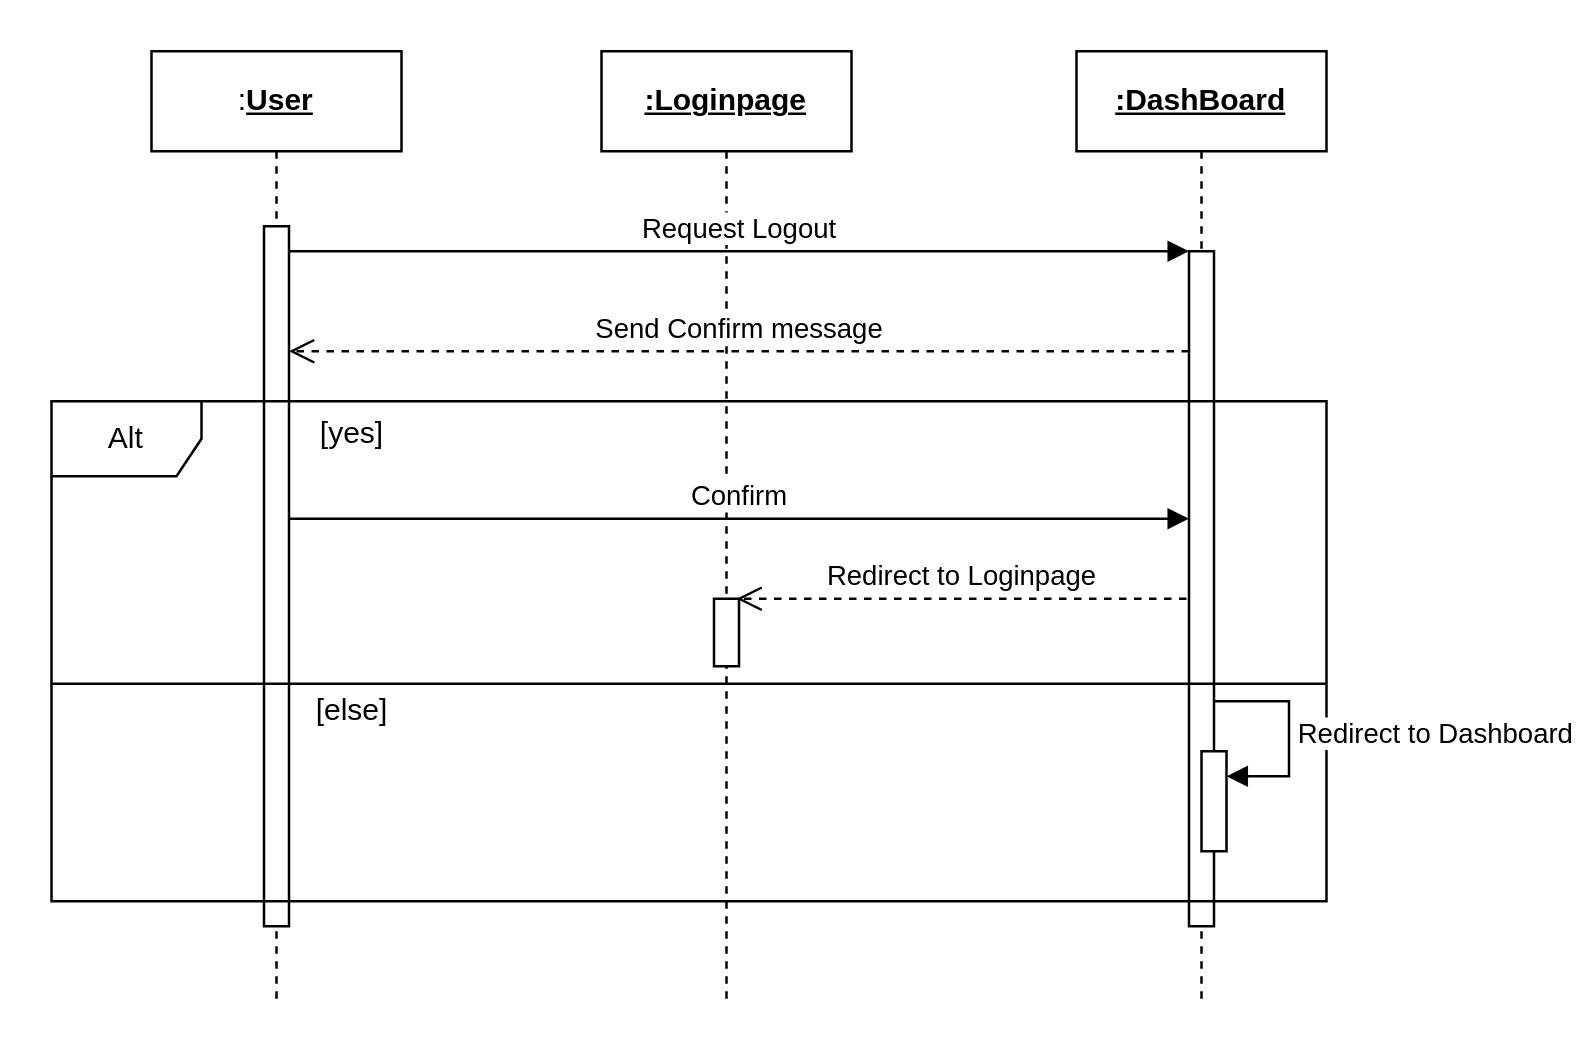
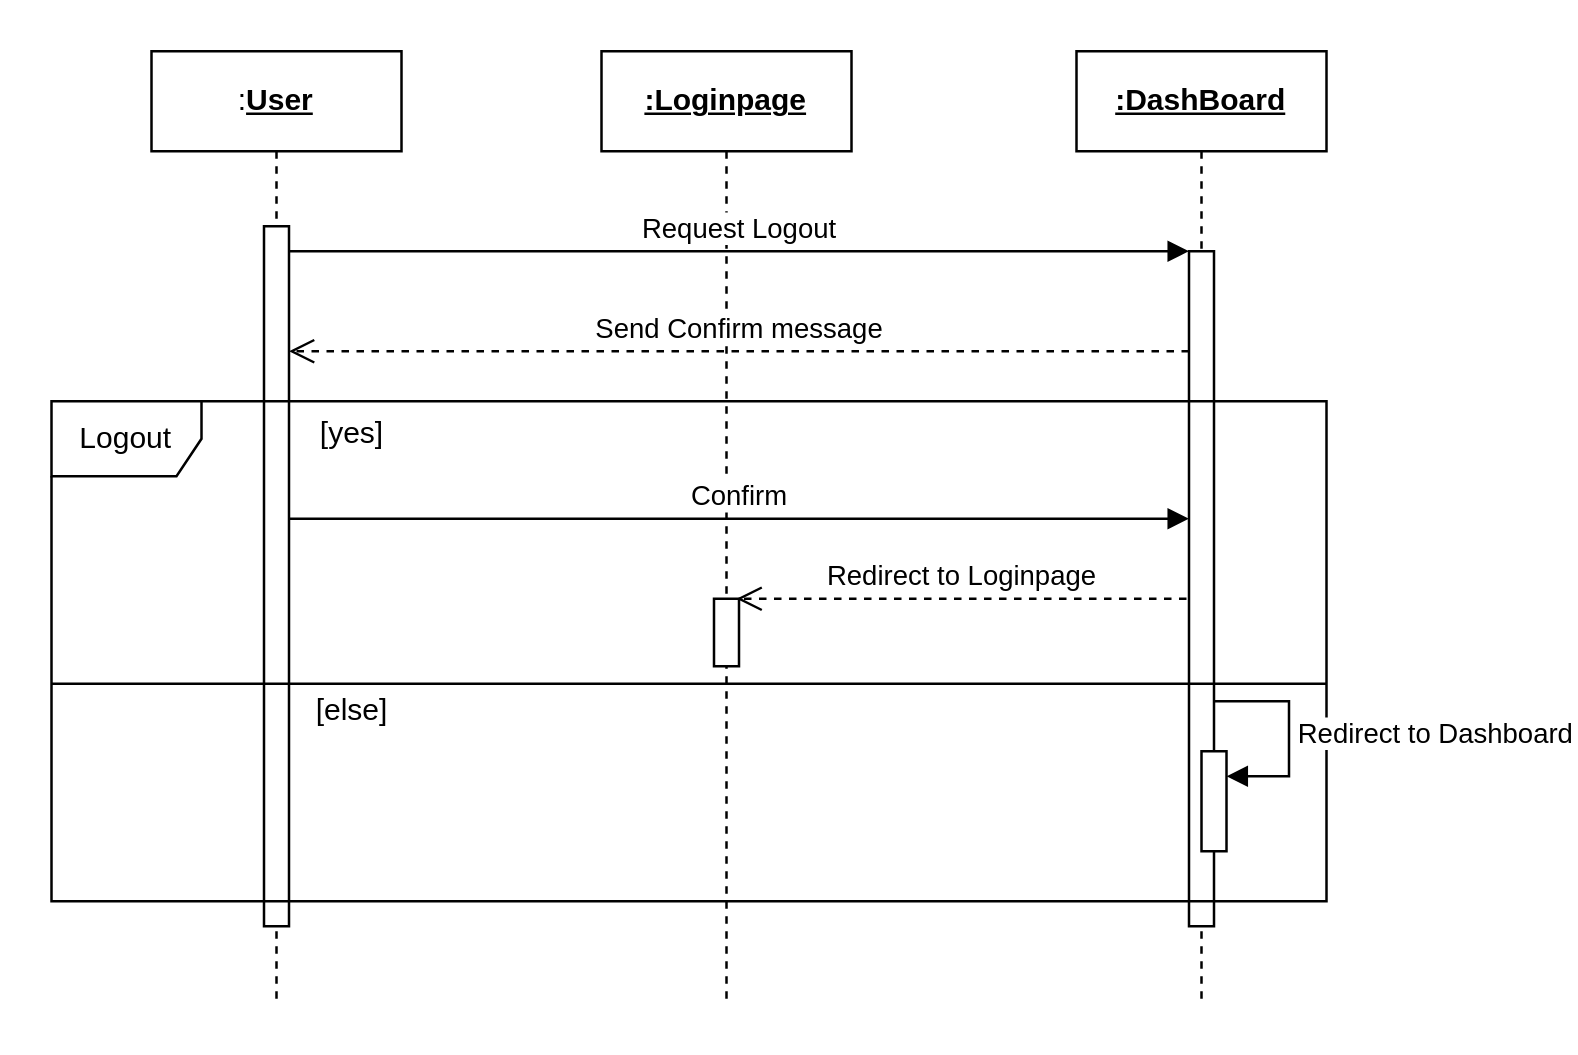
(126, 439) -> (126, 439)
